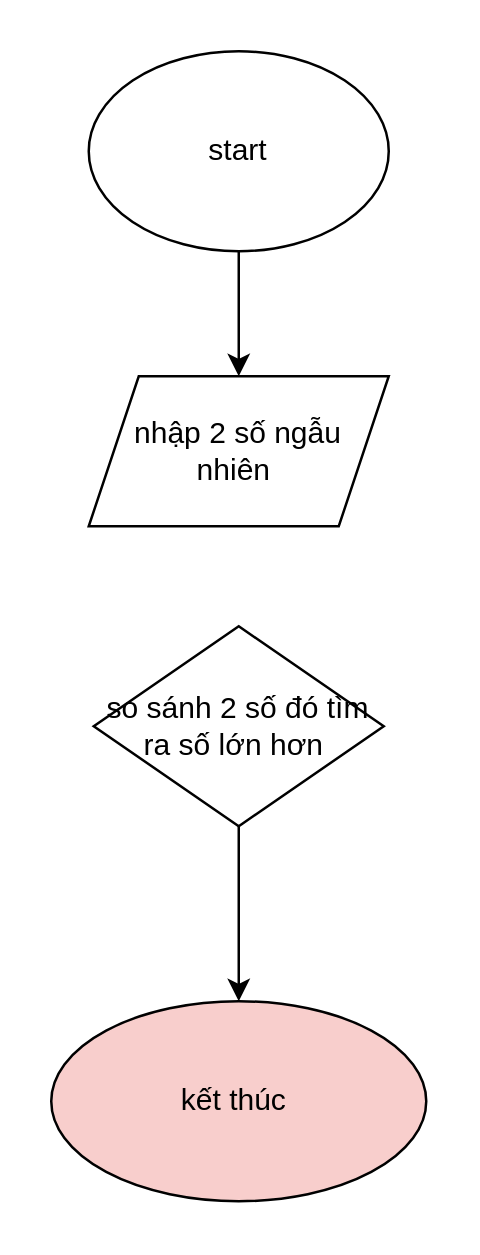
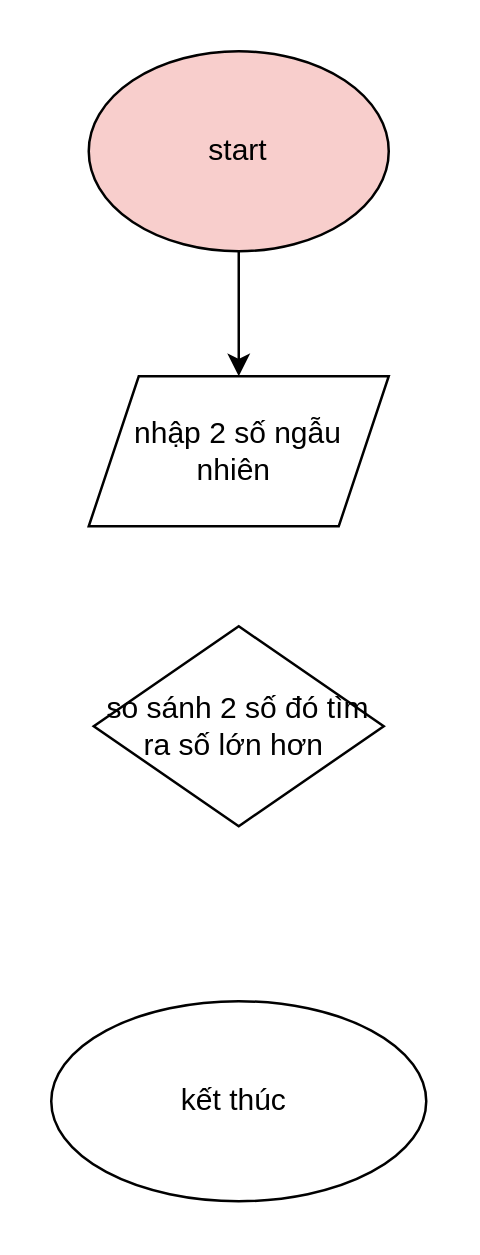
(239, 151) -> (239, 151)
(239, 905) -> none
(239, 1101) -> (239, 1101)
